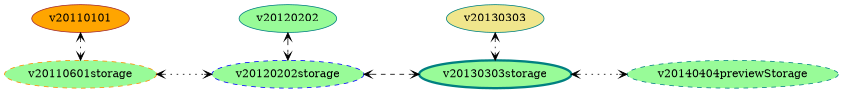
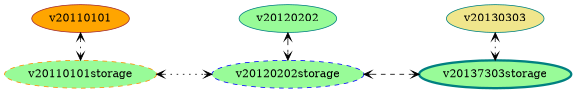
(81, 74) -> (81, 74)
(495, 74) -> (495, 74)
(733, 74) -> none
